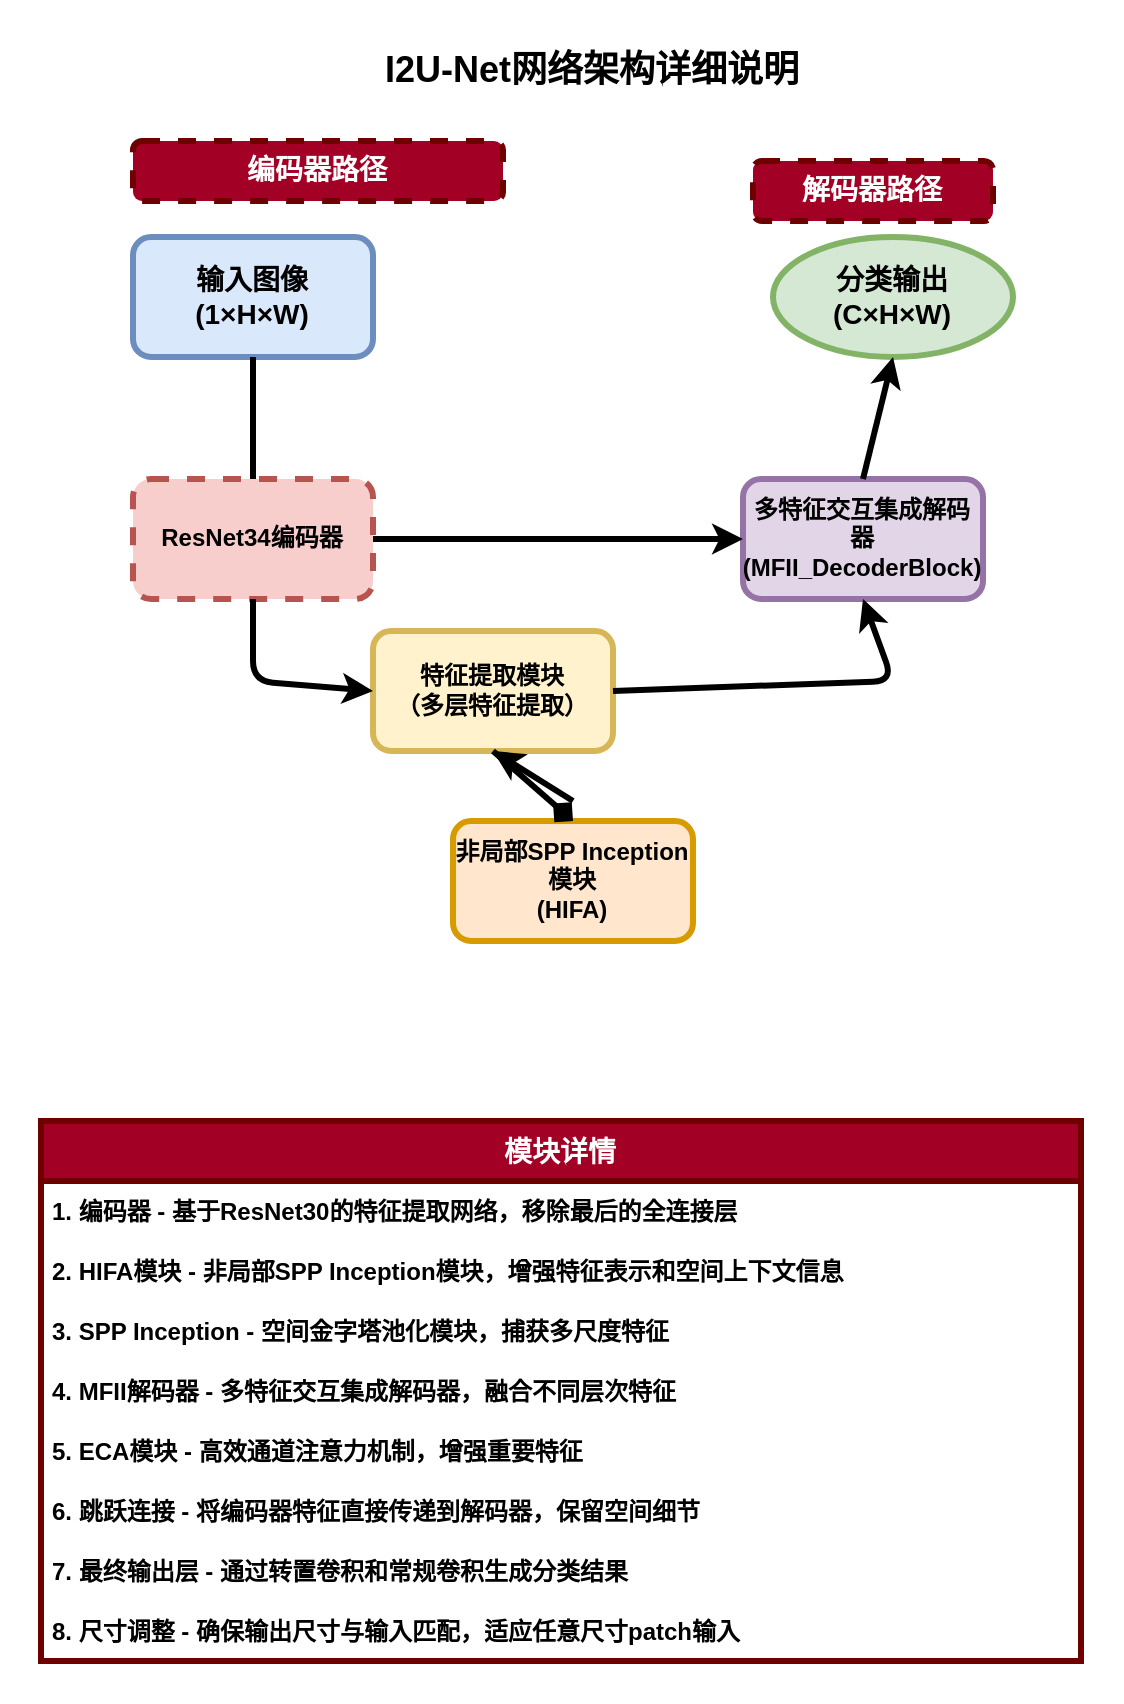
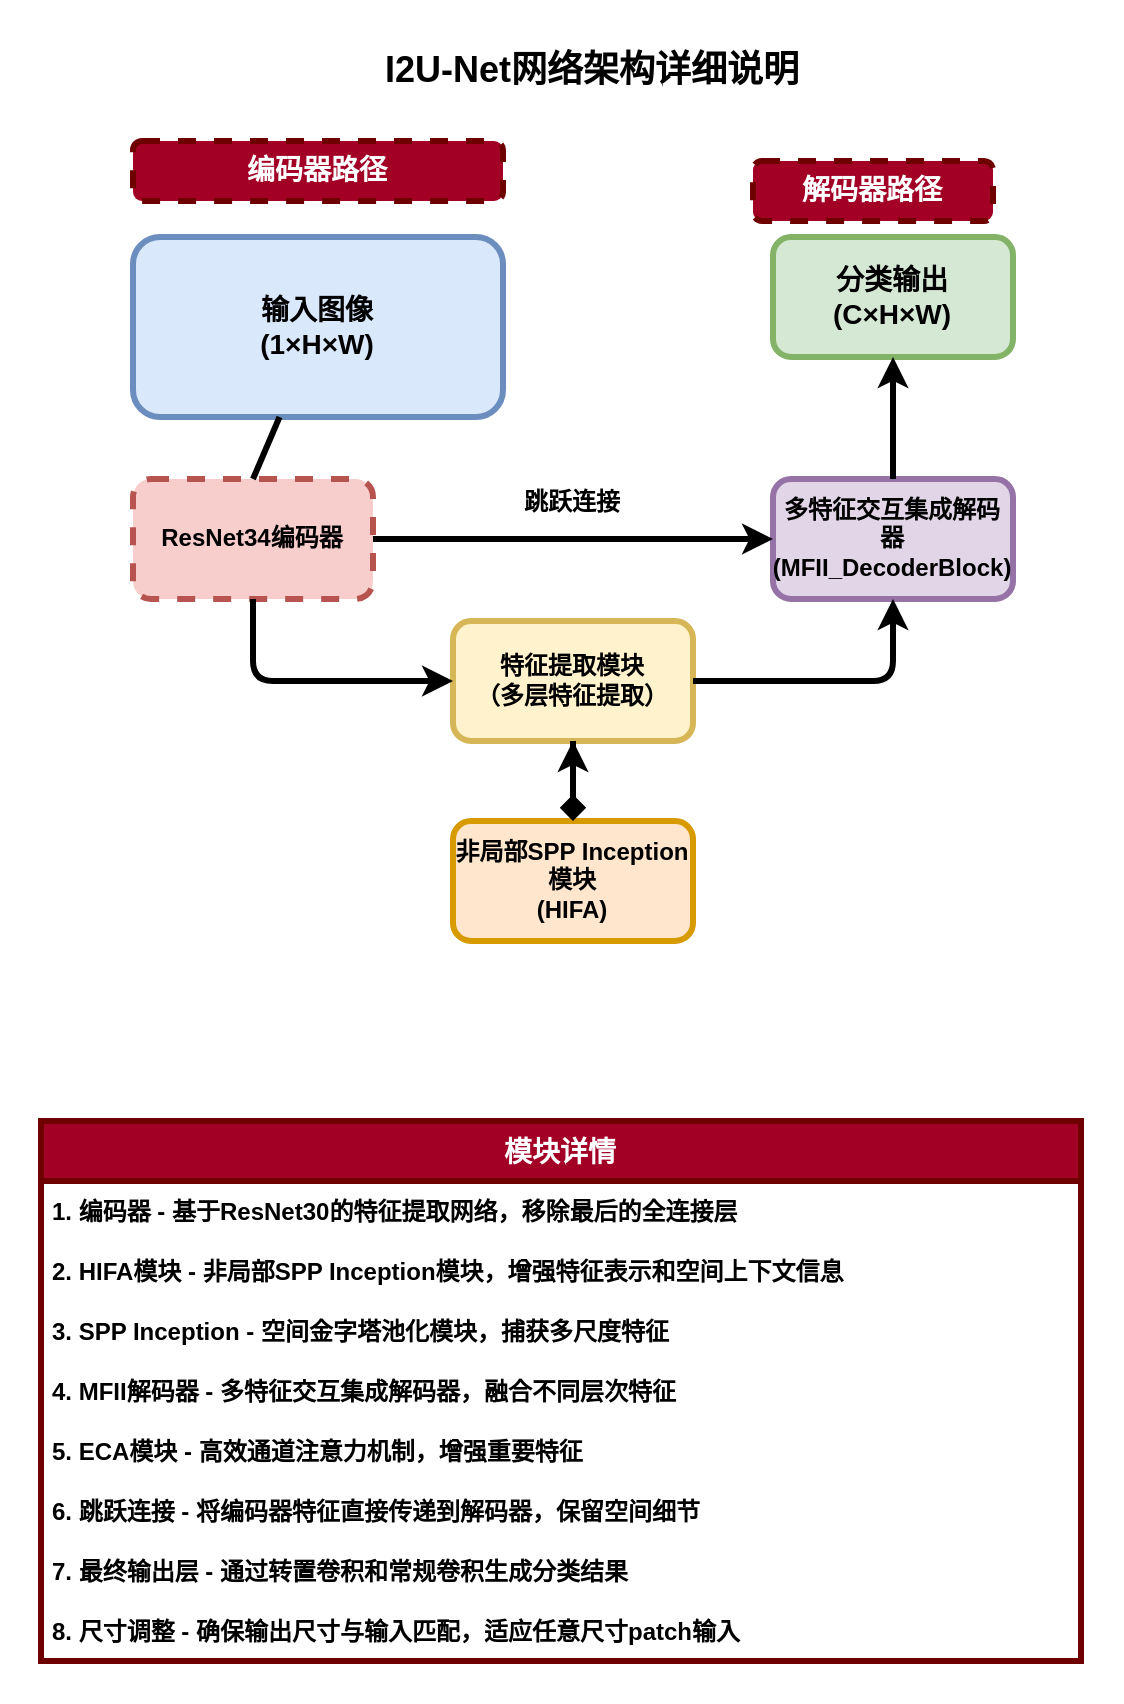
(253, 297) -> (318, 327)
(893, 297) -> (893, 297)
none -> (573, 503)
(863, 539) -> (893, 539)
(493, 691) -> (573, 681)
